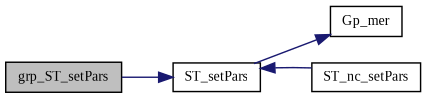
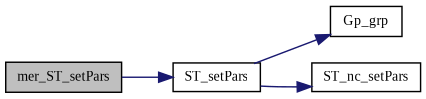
(366, 21) -> (366, 21)
(293, 68) -> (279, 87)
(64, 77) -> (64, 77)
